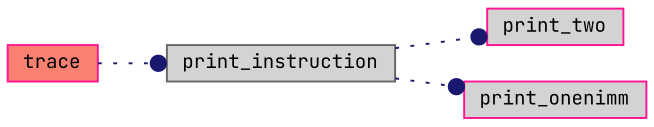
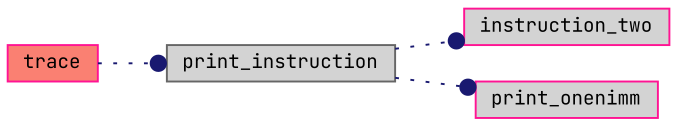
(555, 27) -> (567, 27)
